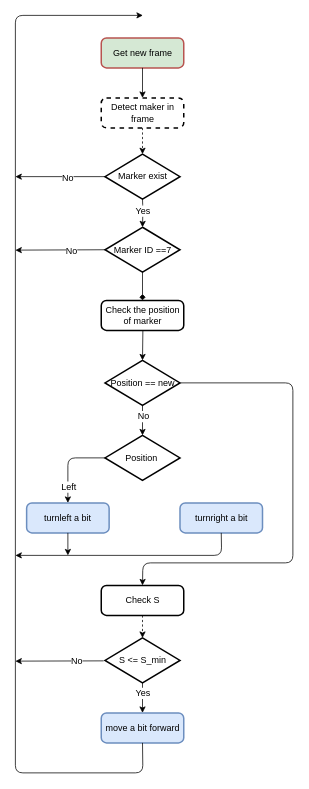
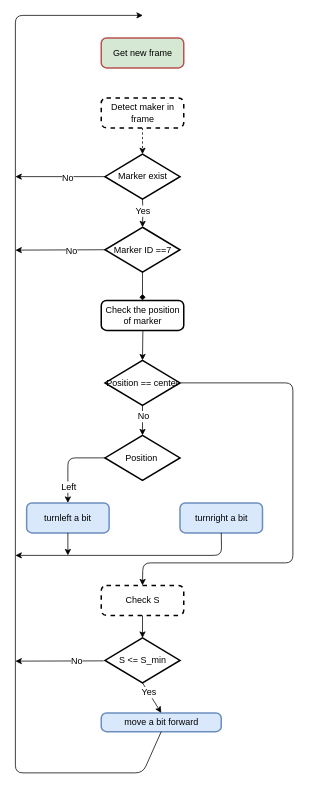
(143, 80) -> none
(143, 383) -> (143, 383)
(143, 600) -> (143, 600)
(143, 624) -> (143, 624)
(143, 728) -> (161, 722)
